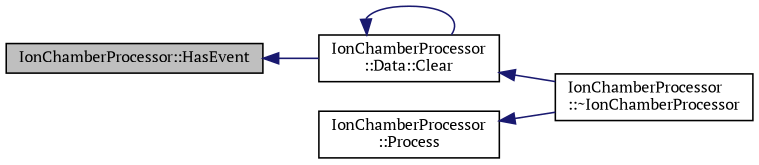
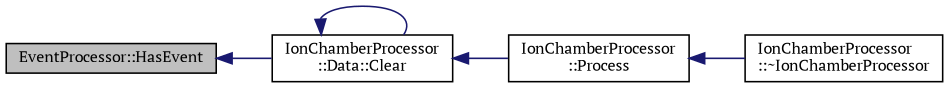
(135, 58) -> (111, 58)
(535, 78) -> (488, 58)
